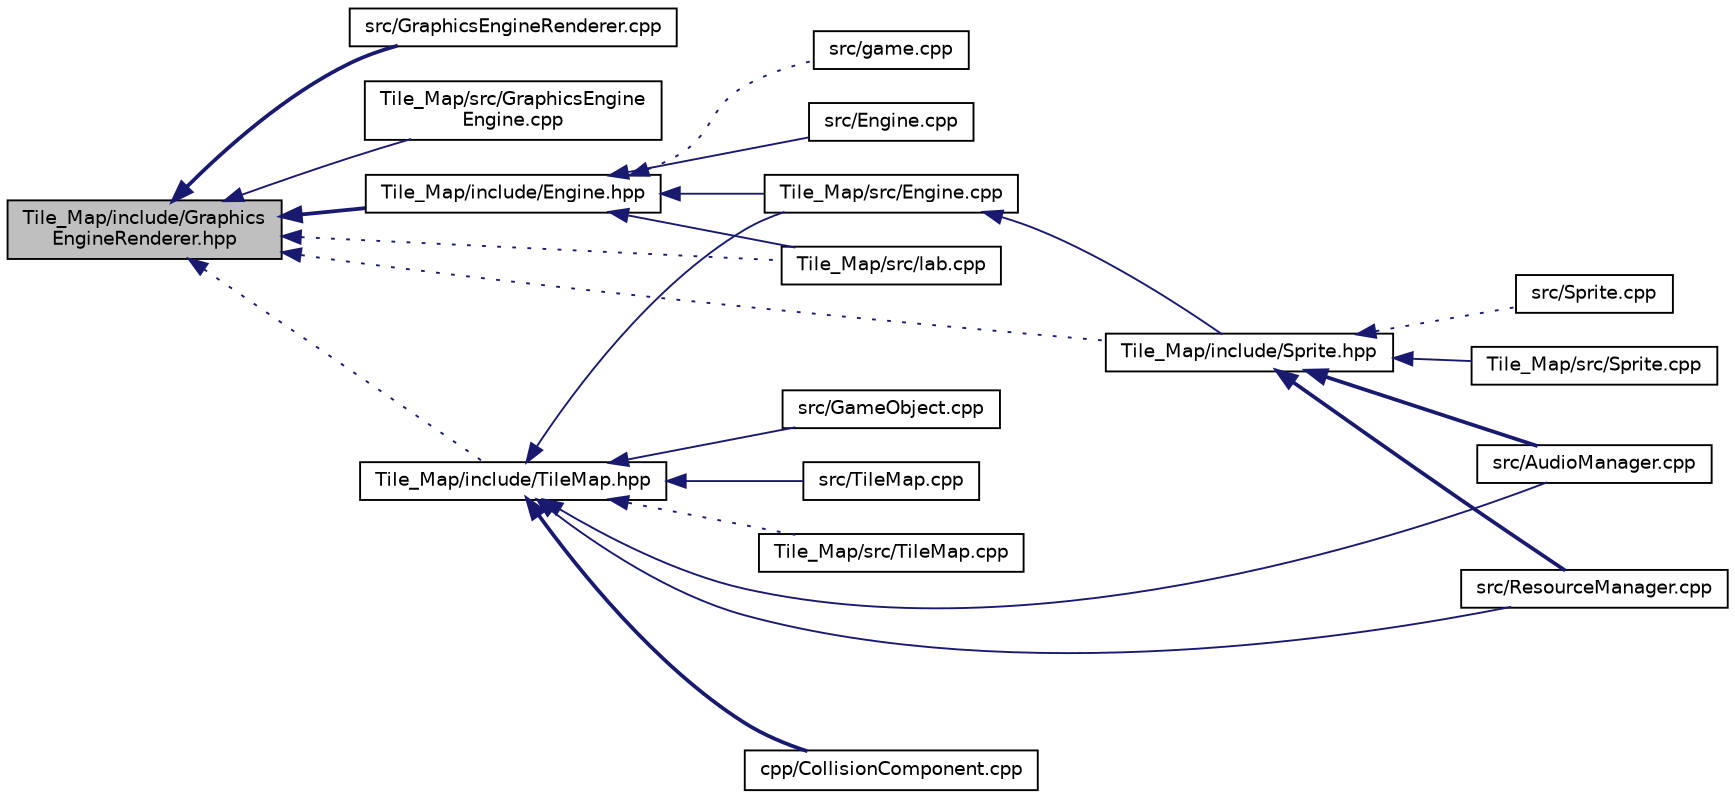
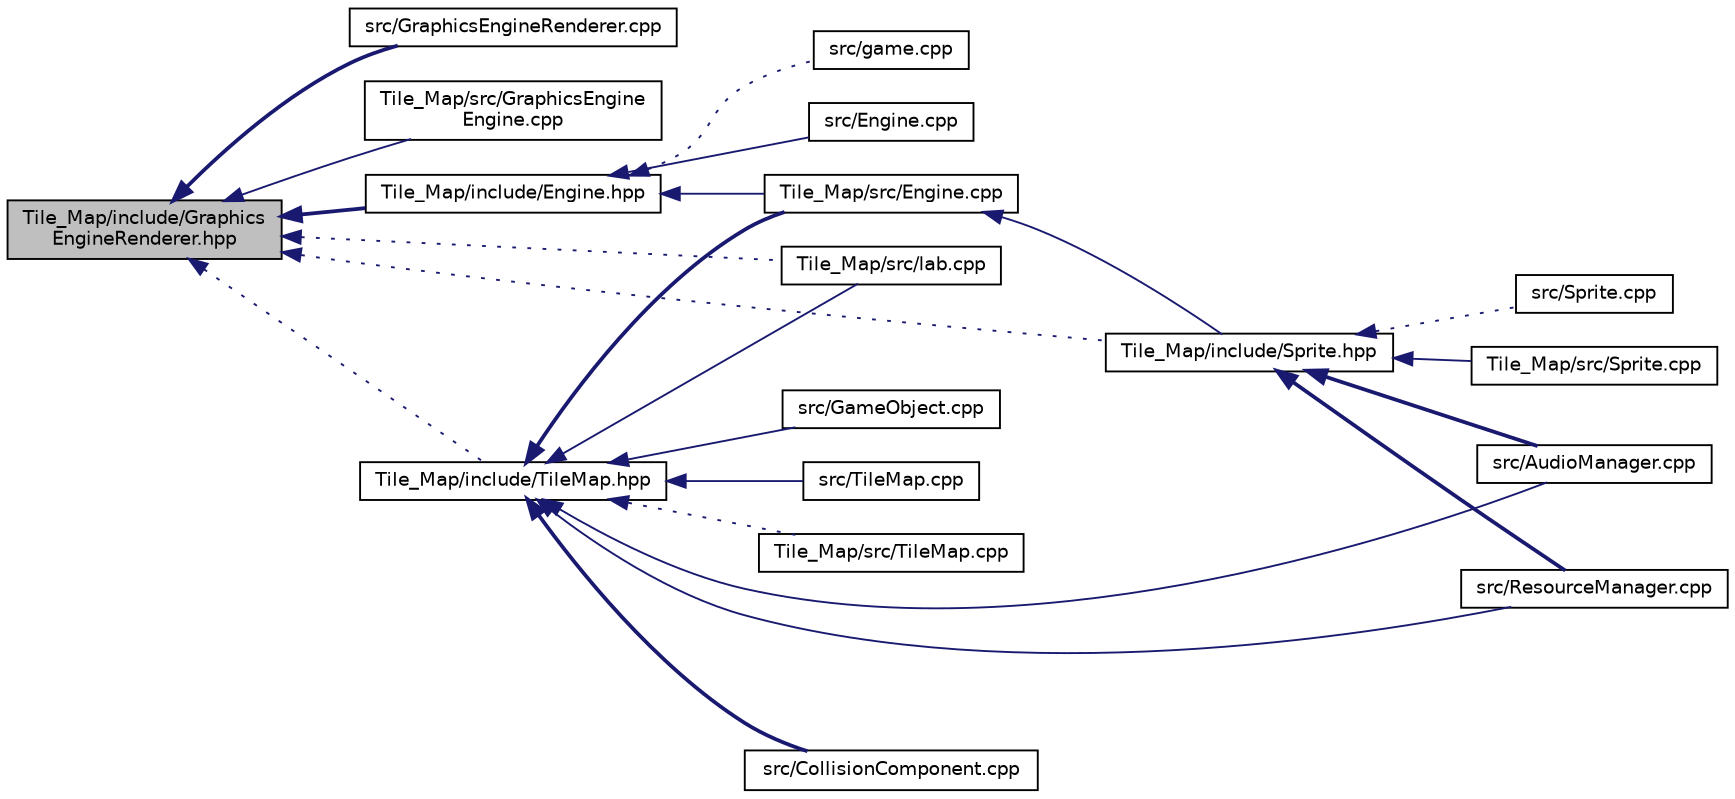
(712, 232) -> (711, 369)
(645, 311) -> (645, 311)
(891, 770) -> (891, 770)
